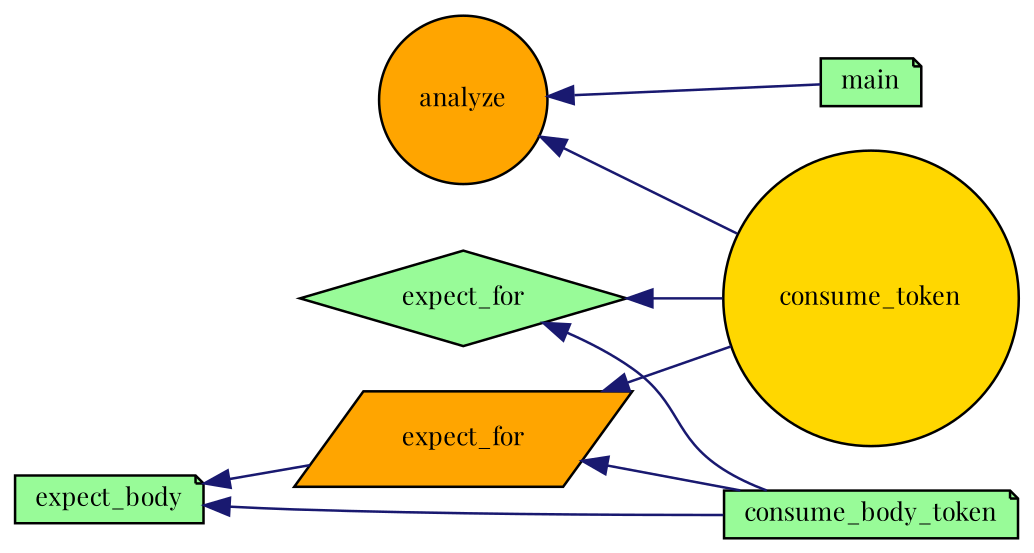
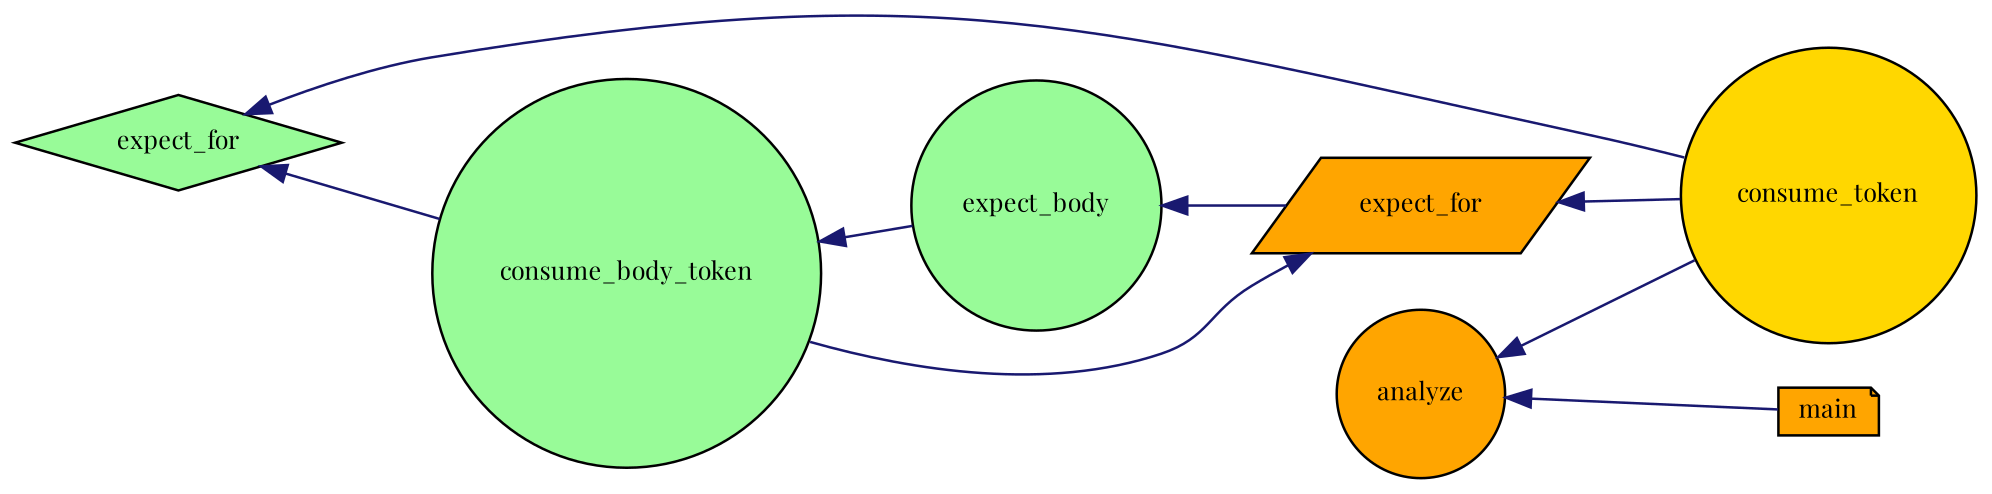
(871, 82) -> (1829, 412)
(109, 499) -> (1036, 206)
(477, 513) -> (879, 232)
(871, 514) -> (627, 273)
